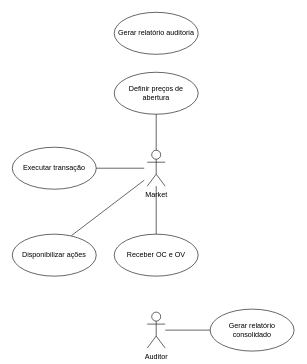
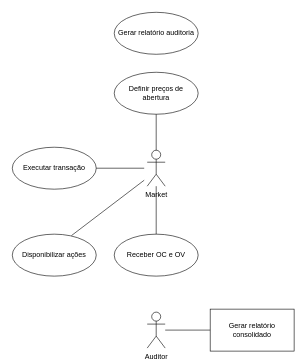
(252, 330) -> (252, 330)
